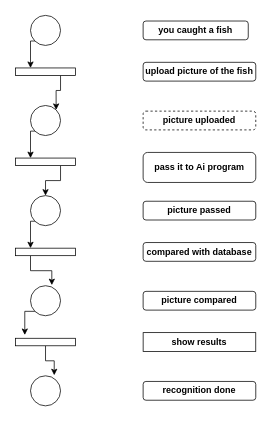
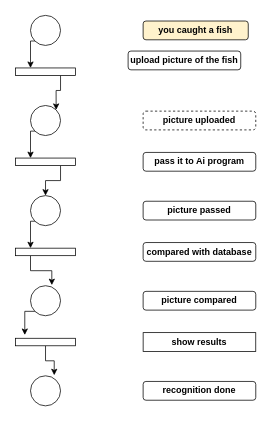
(195, 30) -> (195, 30)
(199, 72) -> (184, 60)
(199, 167) -> (199, 162)
